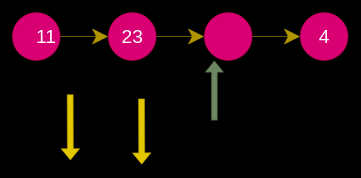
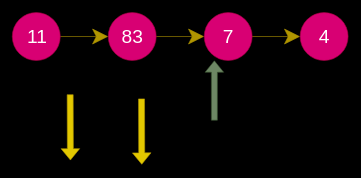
(46, 37) -> (37, 37)
(133, 37) -> (133, 37)
none -> (228, 37)
